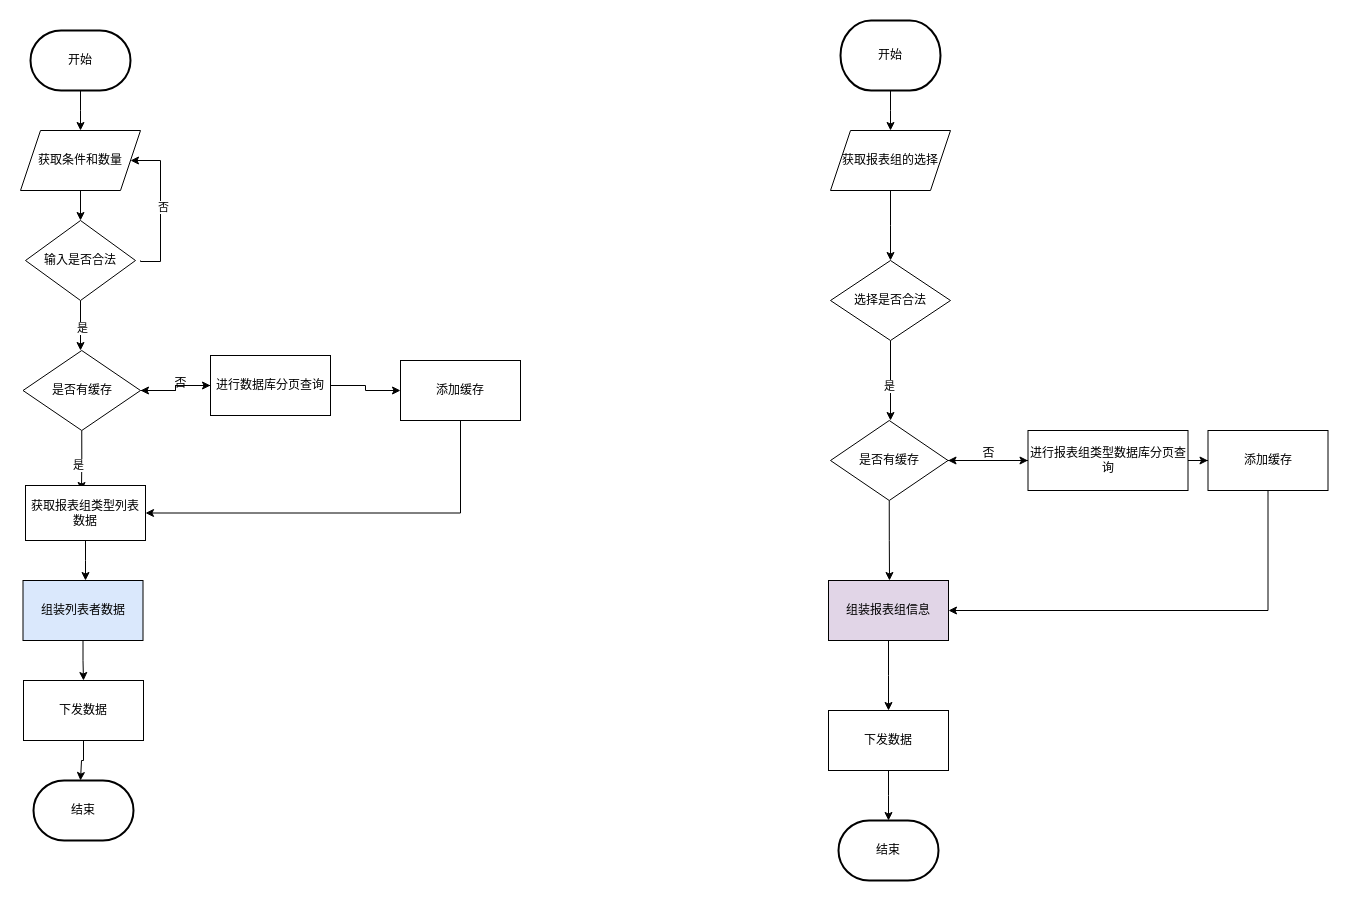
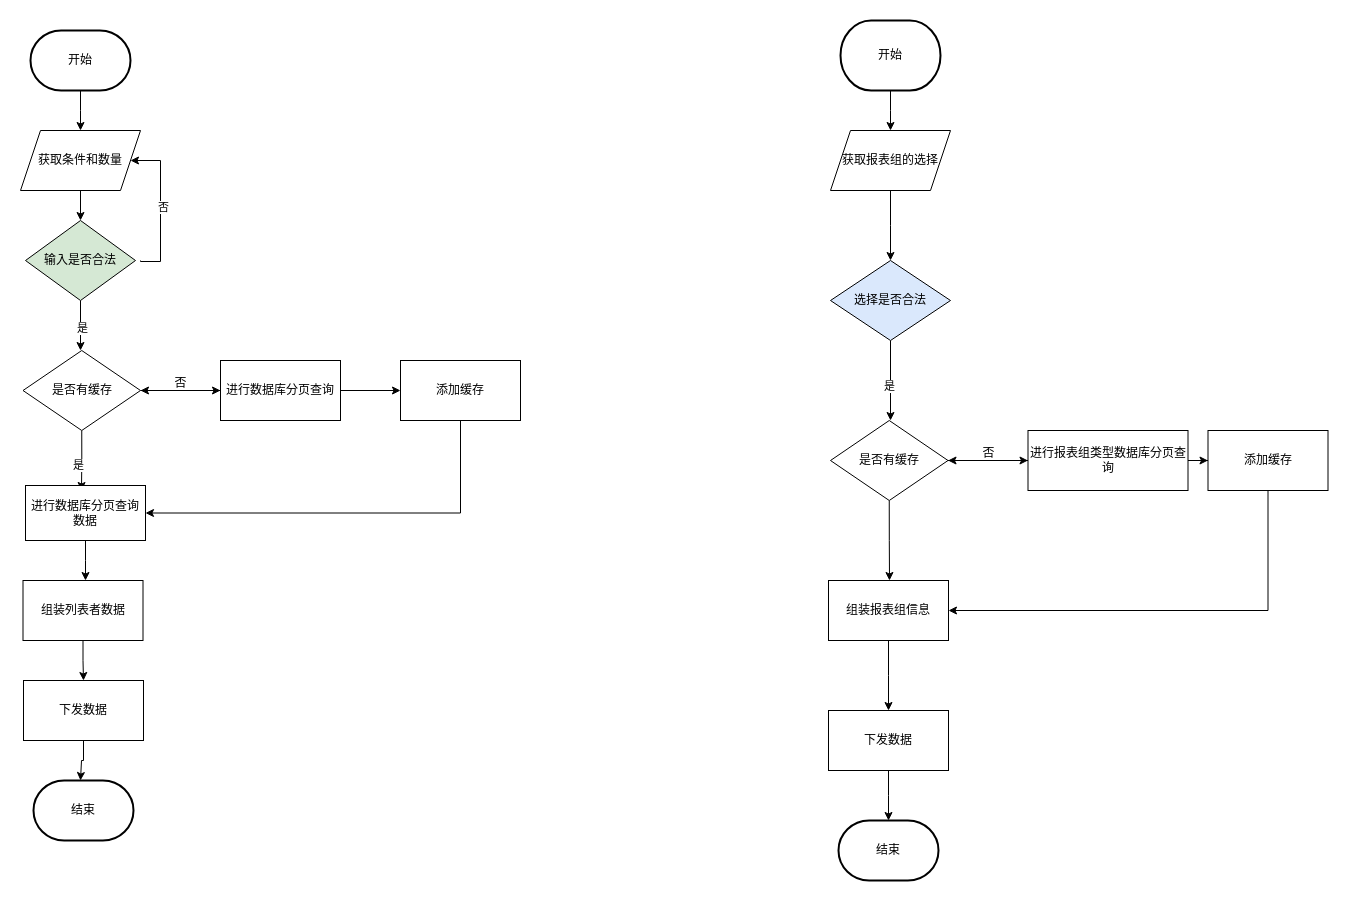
(81, 261) -> (81, 261)
(891, 301) -> (891, 301)
(271, 386) -> (281, 391)
(86, 514) -> (86, 514)
(83, 611) -> (83, 611)
(889, 611) -> (889, 611)
